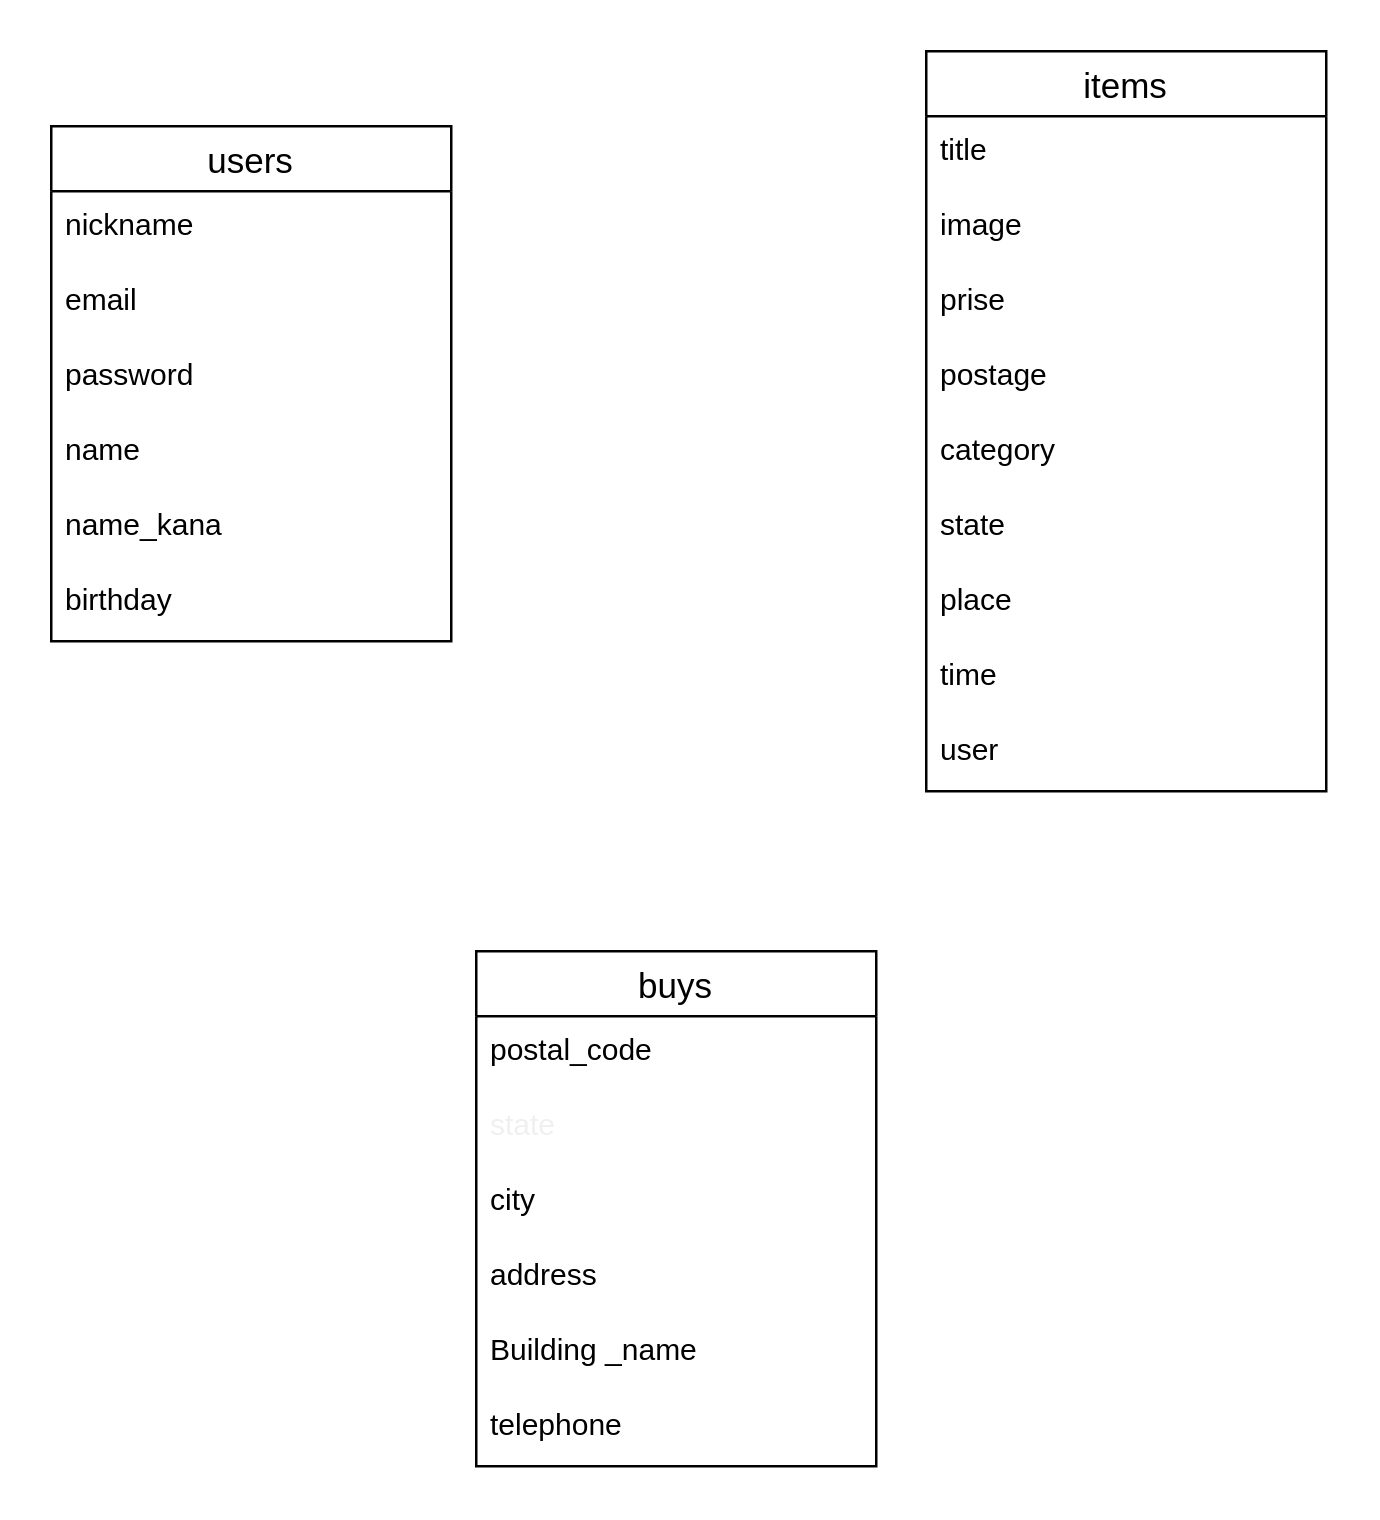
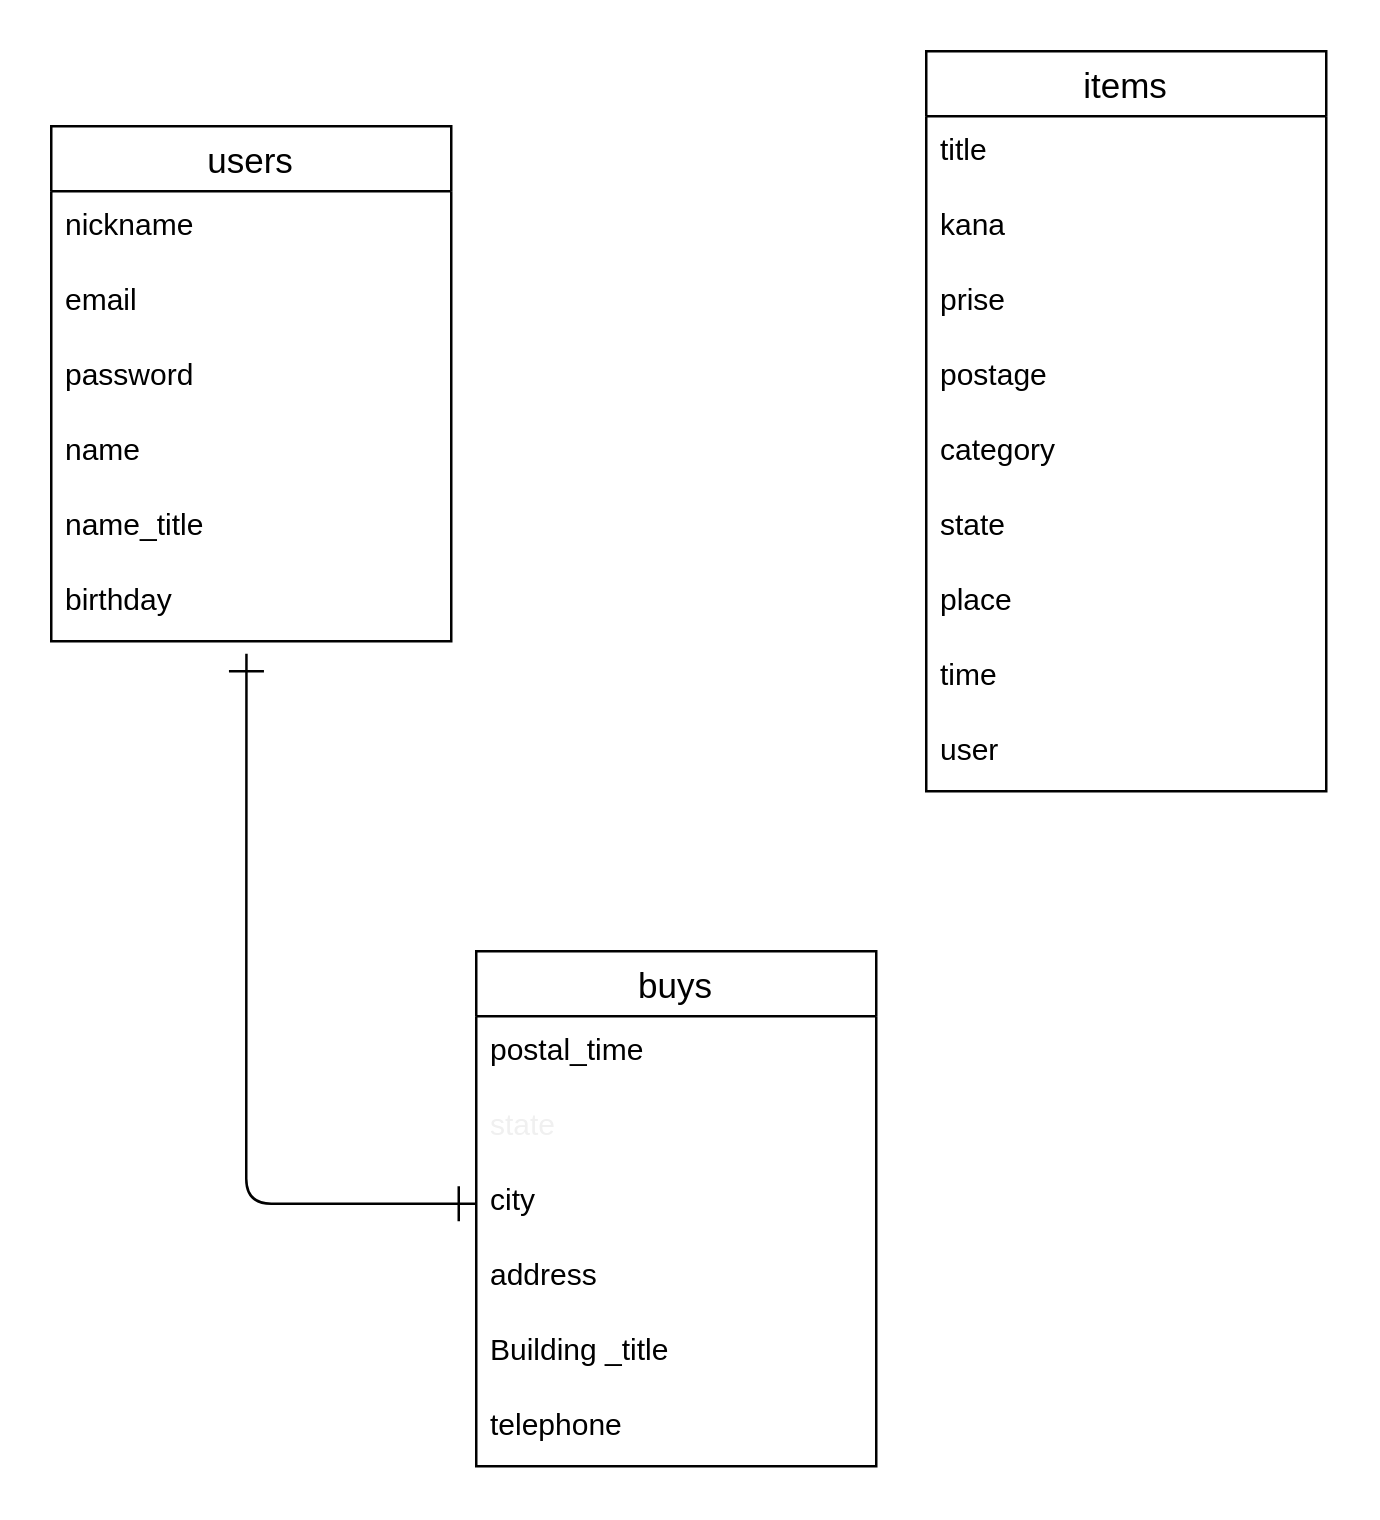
(978, 225) -> (974, 225)
(141, 525) -> (141, 525)
none -> (246, 1034)
(579, 1050) -> (575, 1050)
(592, 1350) -> (593, 1350)
